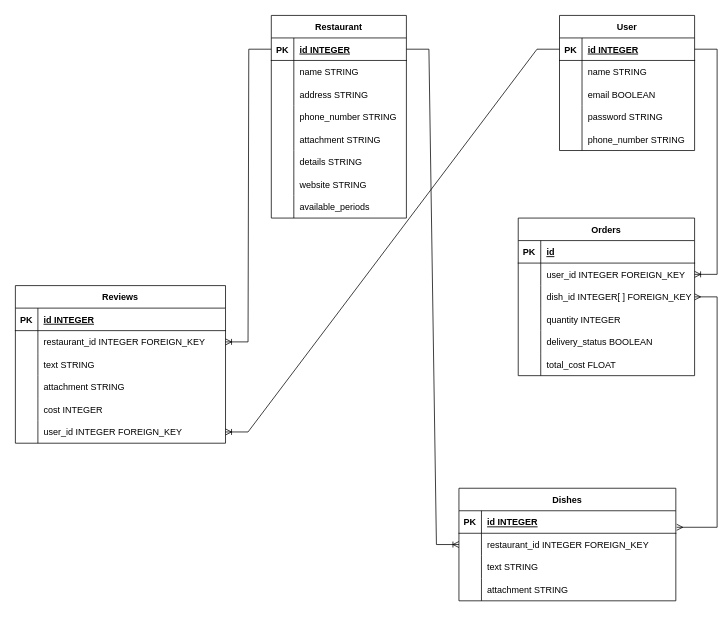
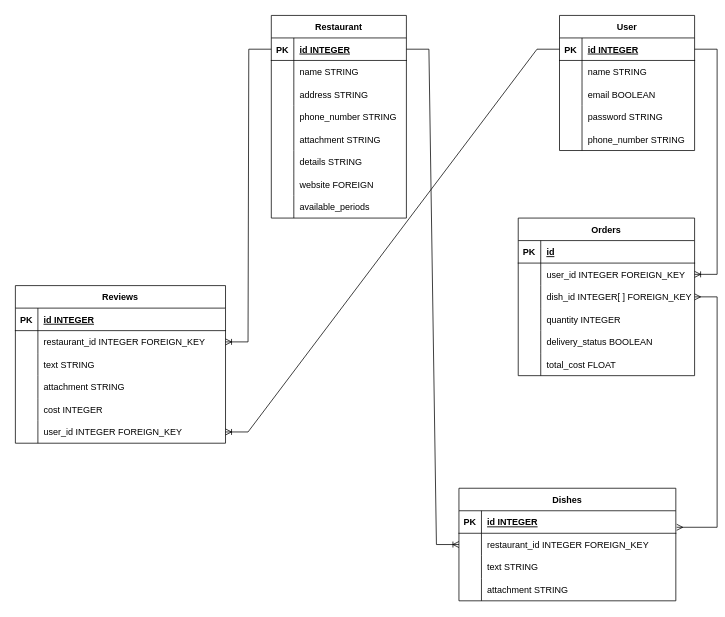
(332, 185) -> (335, 185)
